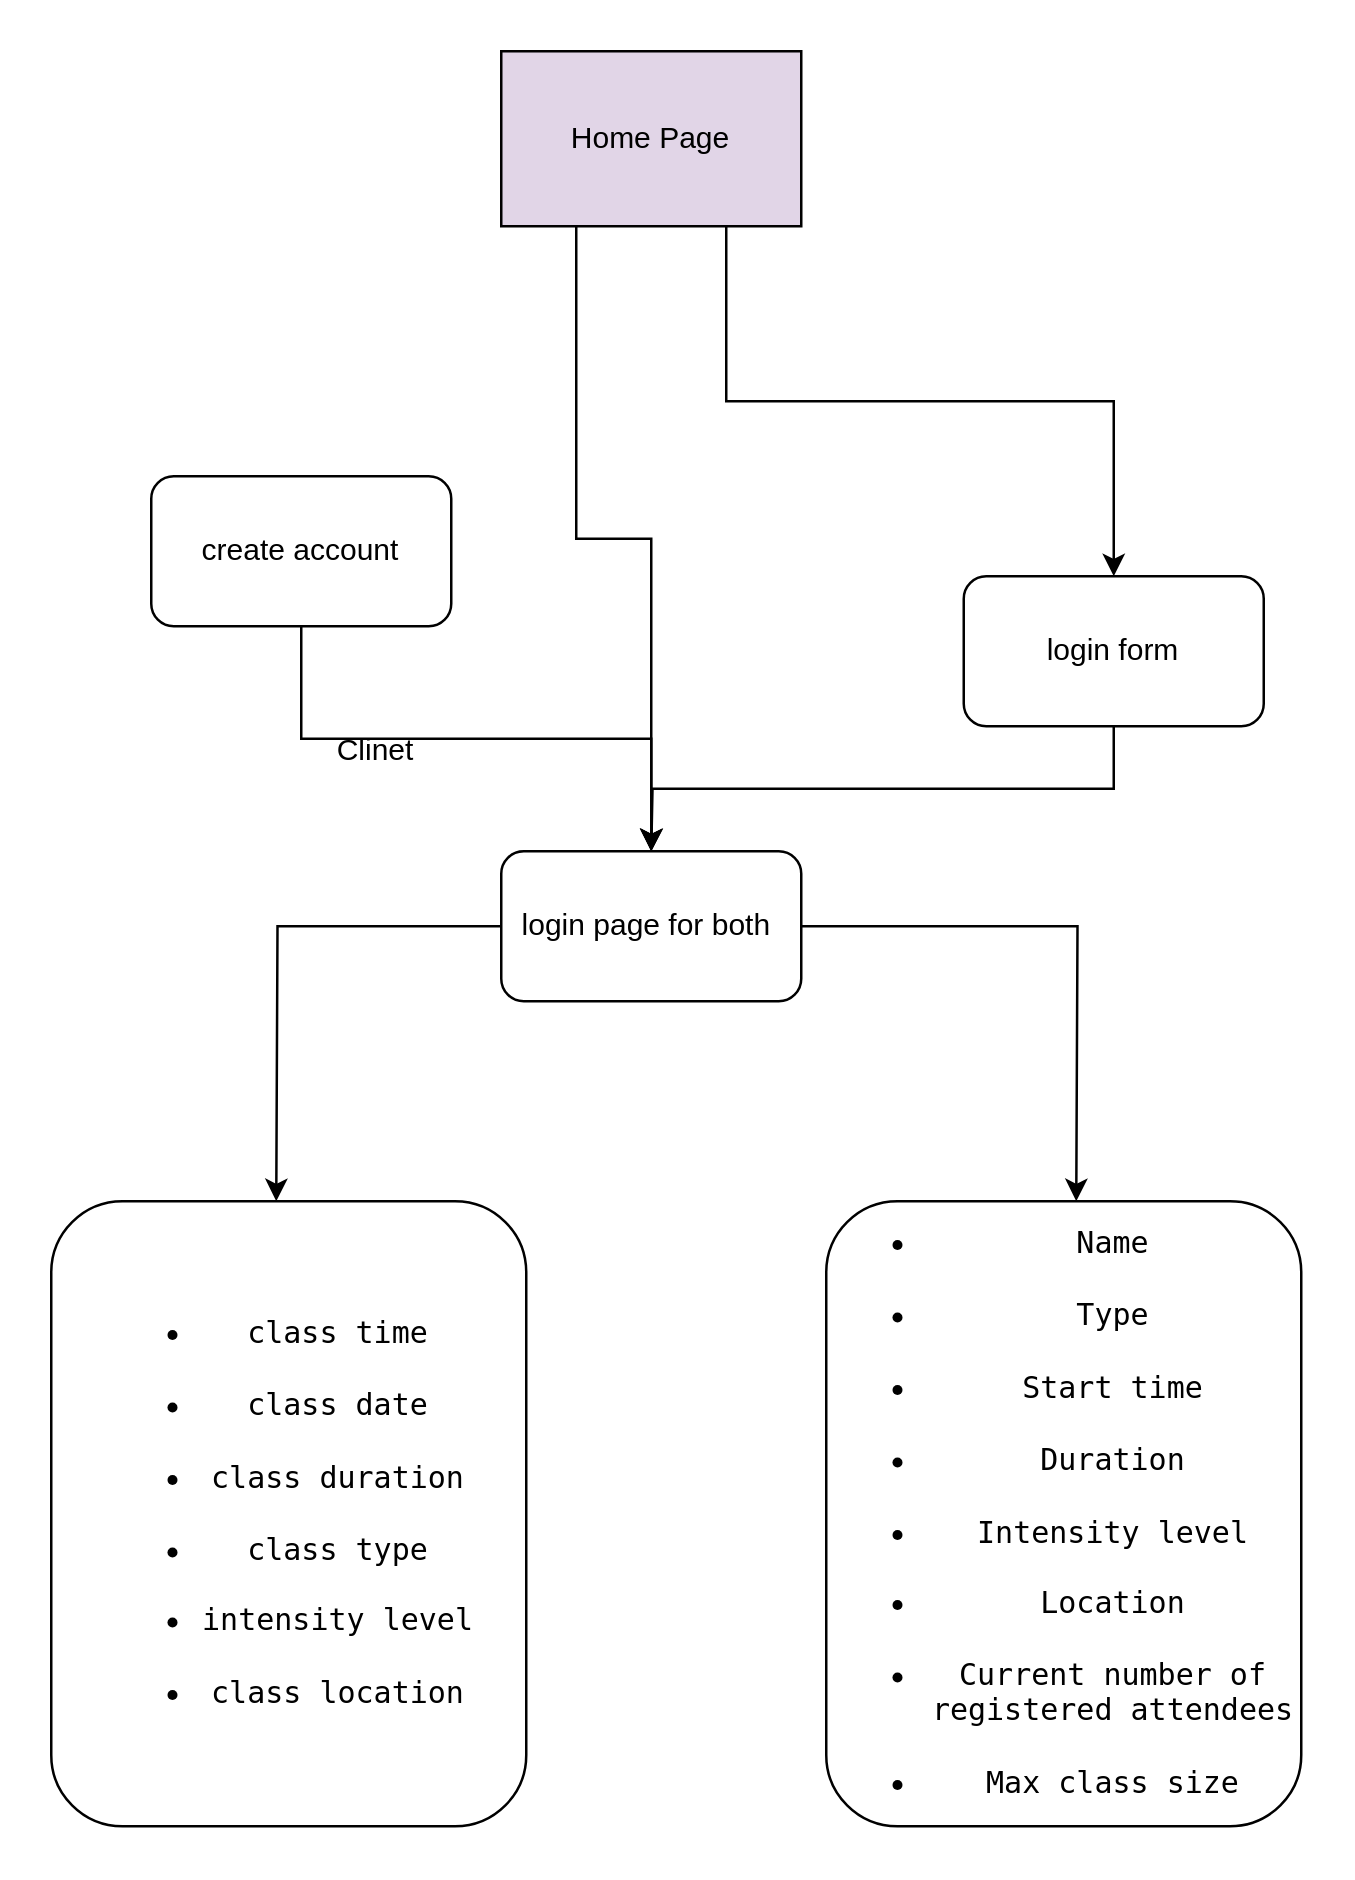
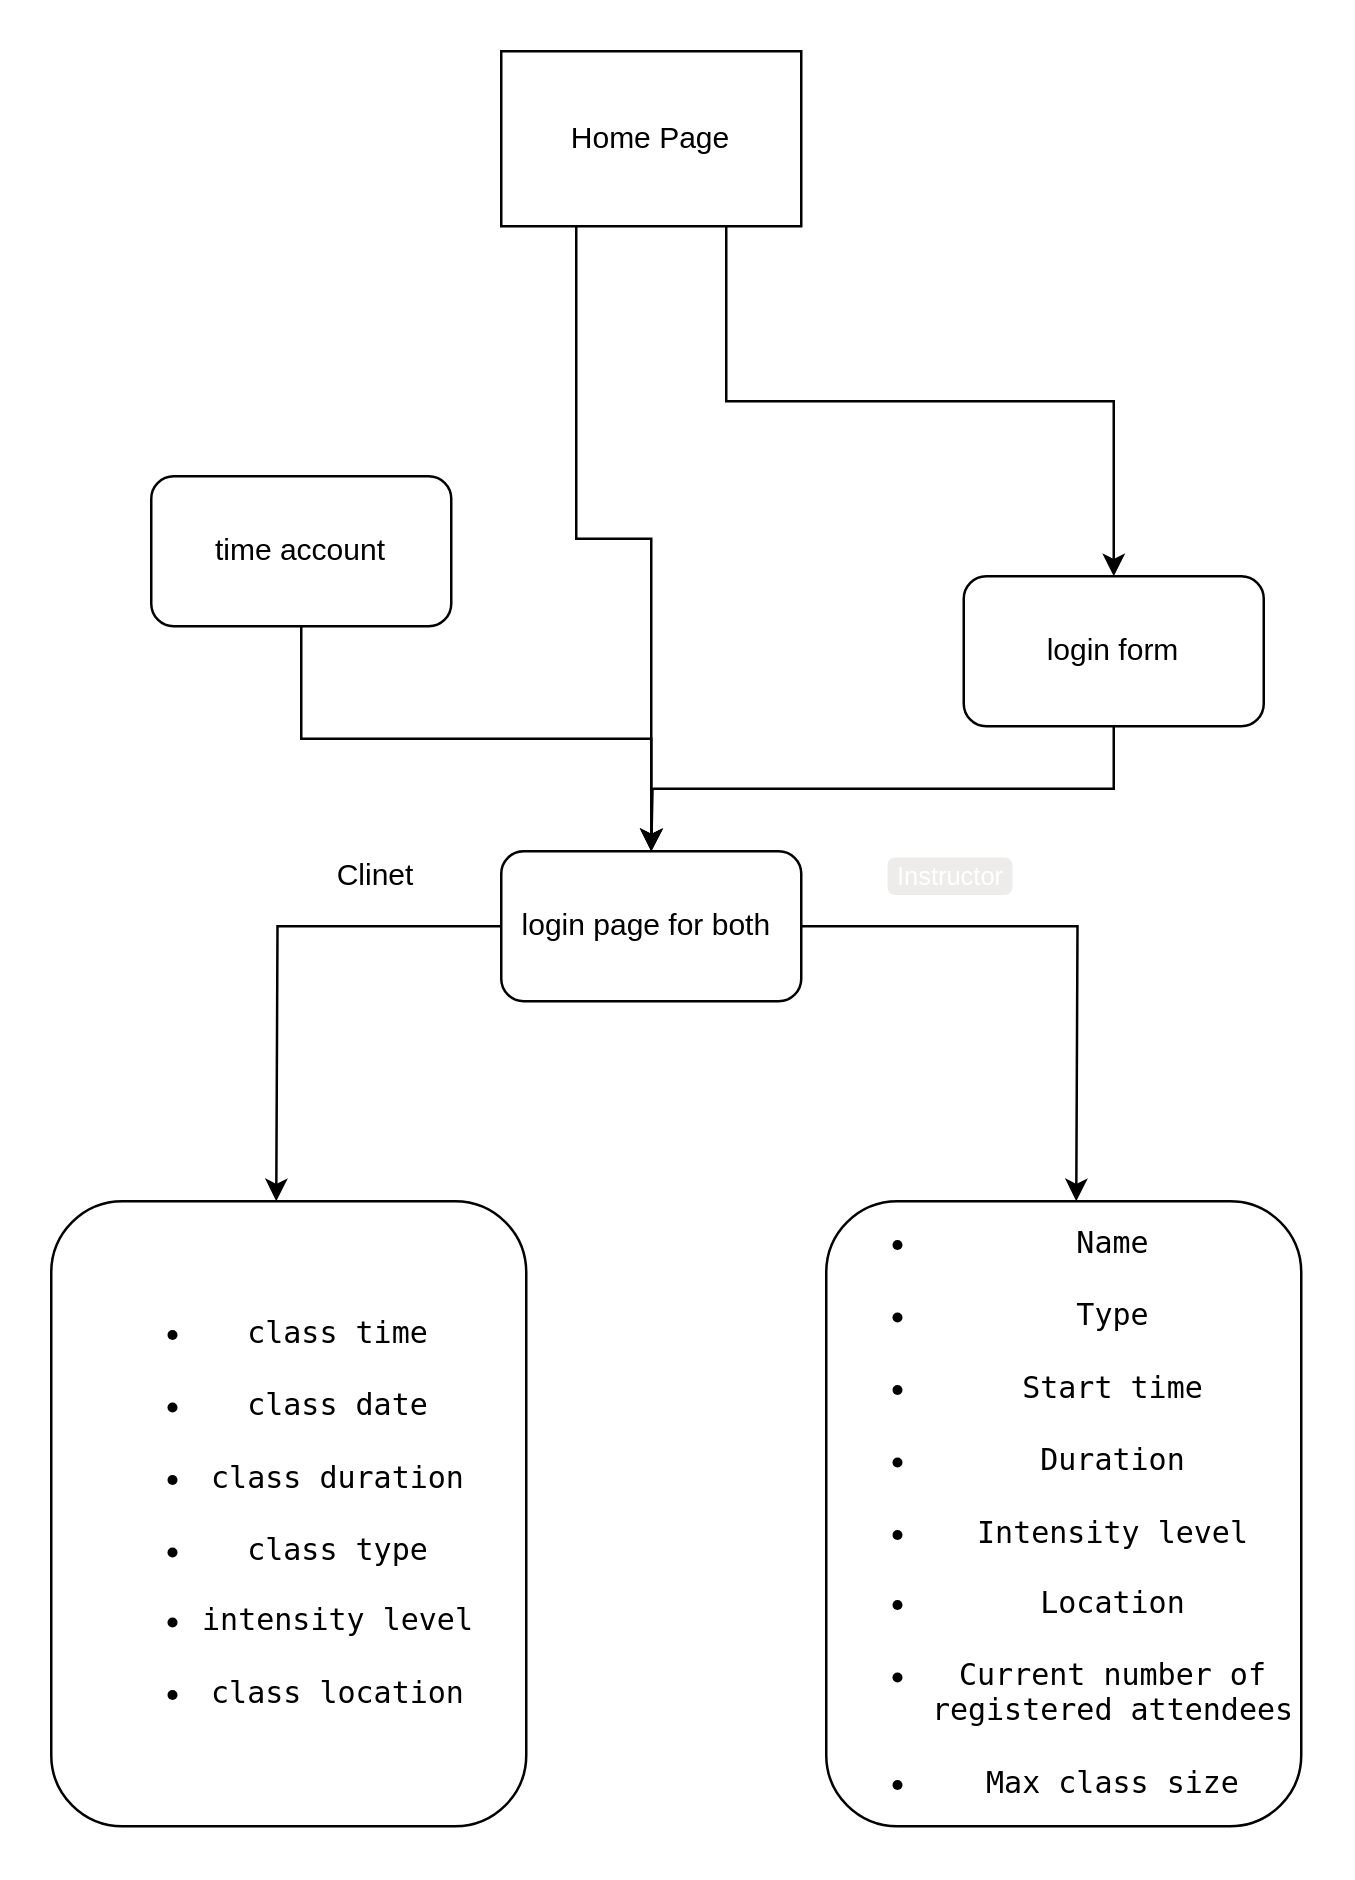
(651, 139) -> (651, 139)
(301, 551) -> (301, 551)
(376, 751) -> (376, 876)
none -> (951, 876)
